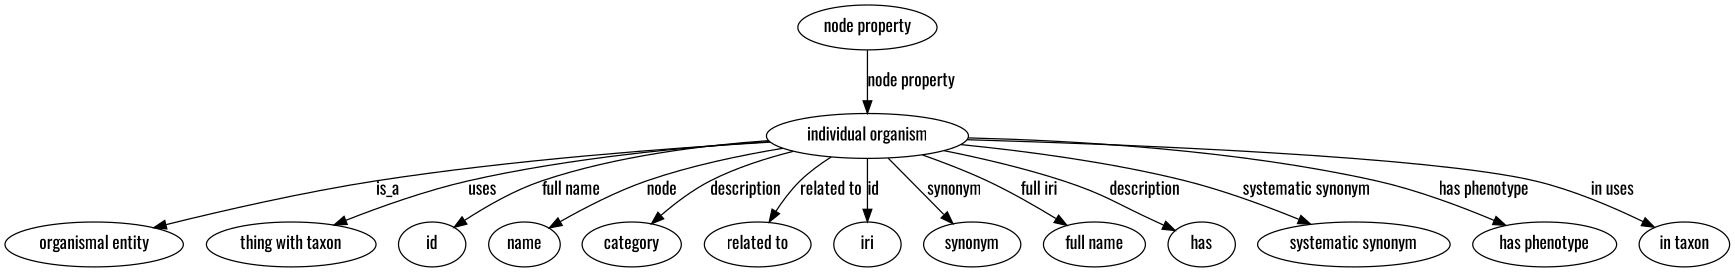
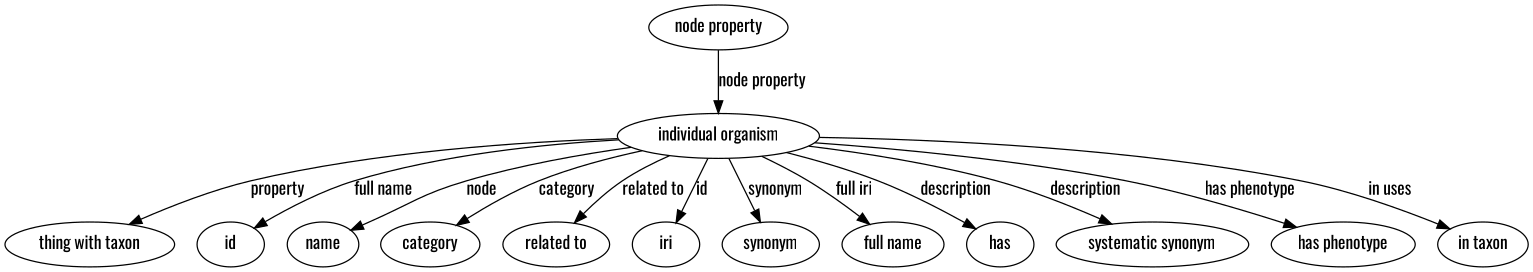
(483, 190) -> (278, 190)
(746, 190) -> (567, 190)
(1307, 190) -> (1086, 190)
(94, 244) -> none
